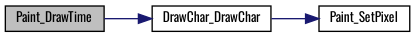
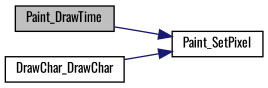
(121, 19) -> (136, 31)
